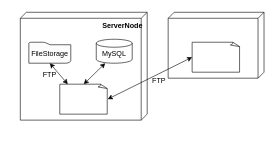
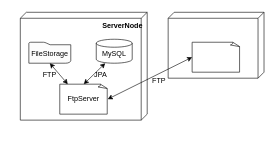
none -> (101, 75)
none -> (84, 99)
